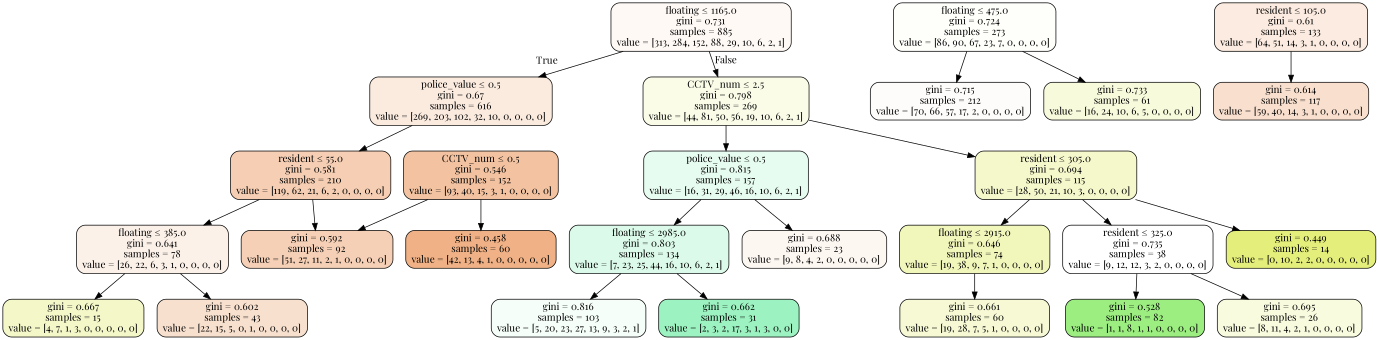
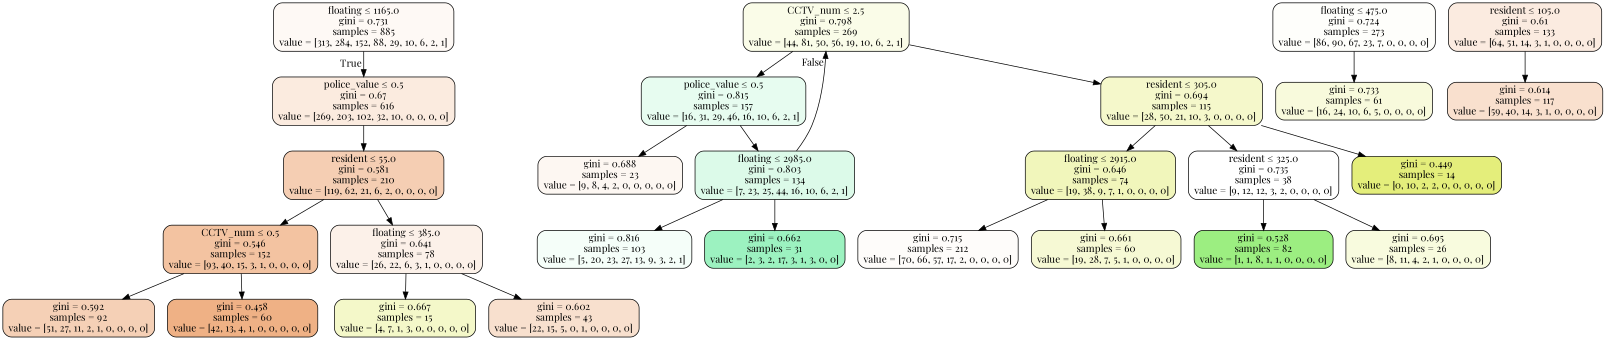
(712, 61) -> (818, 107)
(963, 63) -> (1016, 214)
(314, 211) -> (305, 210)
